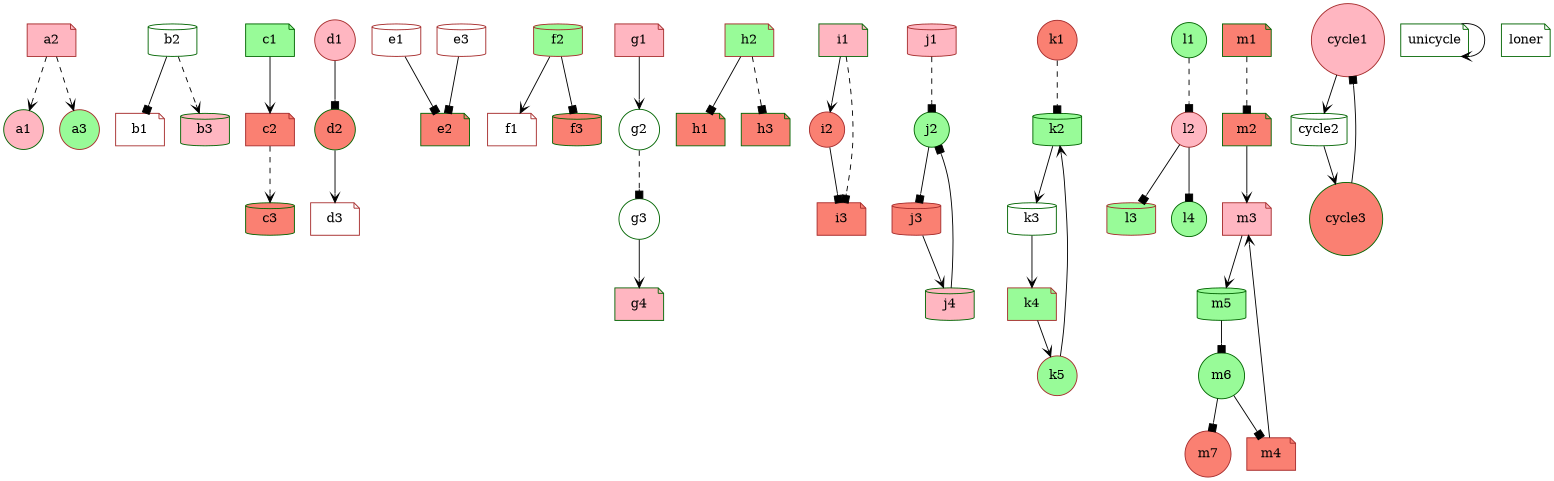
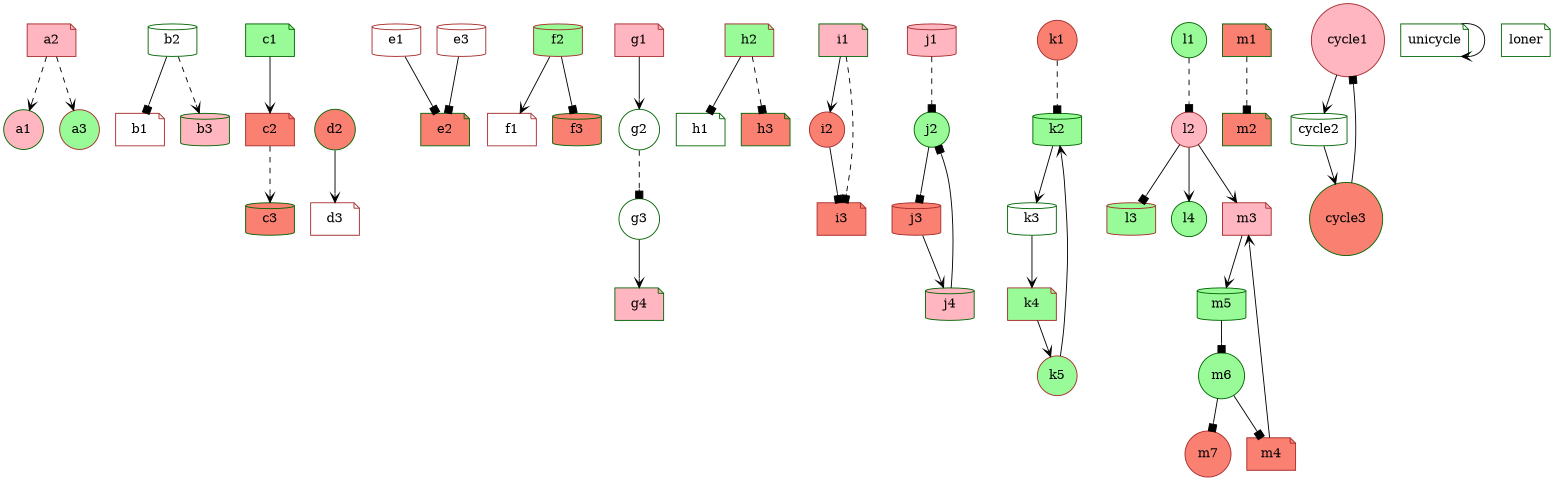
(335, 40) -> none
(701, 130) -> (701, 130)
(1189, 170) -> (1189, 170)
(1247, 170) -> (1215, 170)
